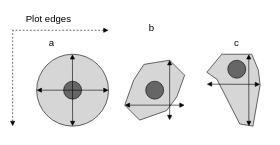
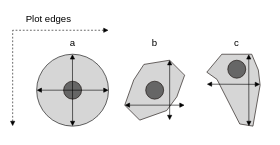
(152, 27) -> (155, 42)
(51, 42) -> (72, 42)
